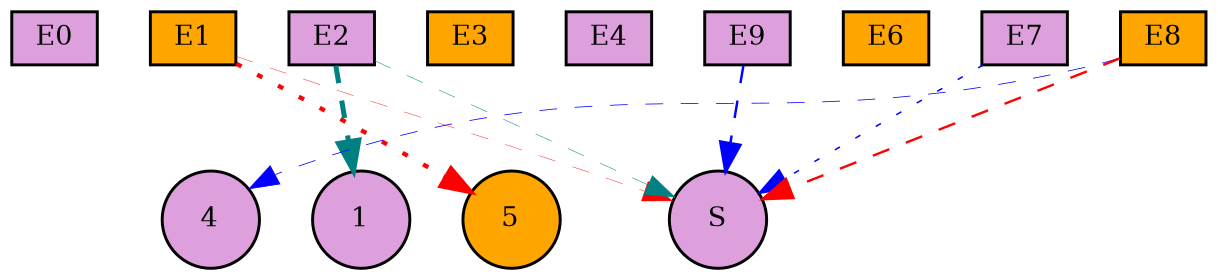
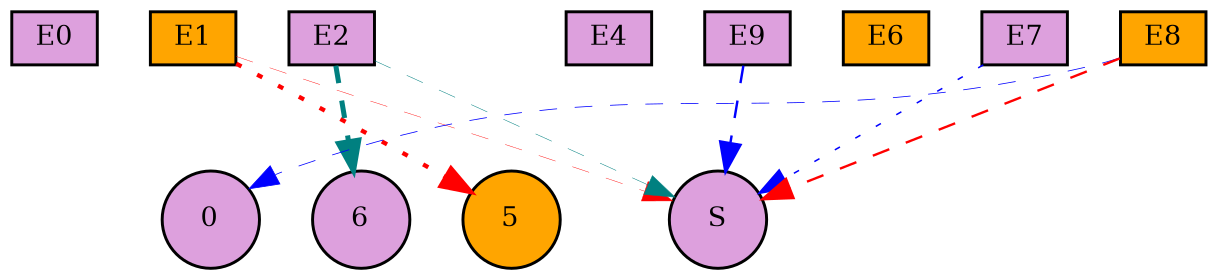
(470, 38) -> none
(211, 220) -> (211, 220)
(361, 220) -> (361, 220)
